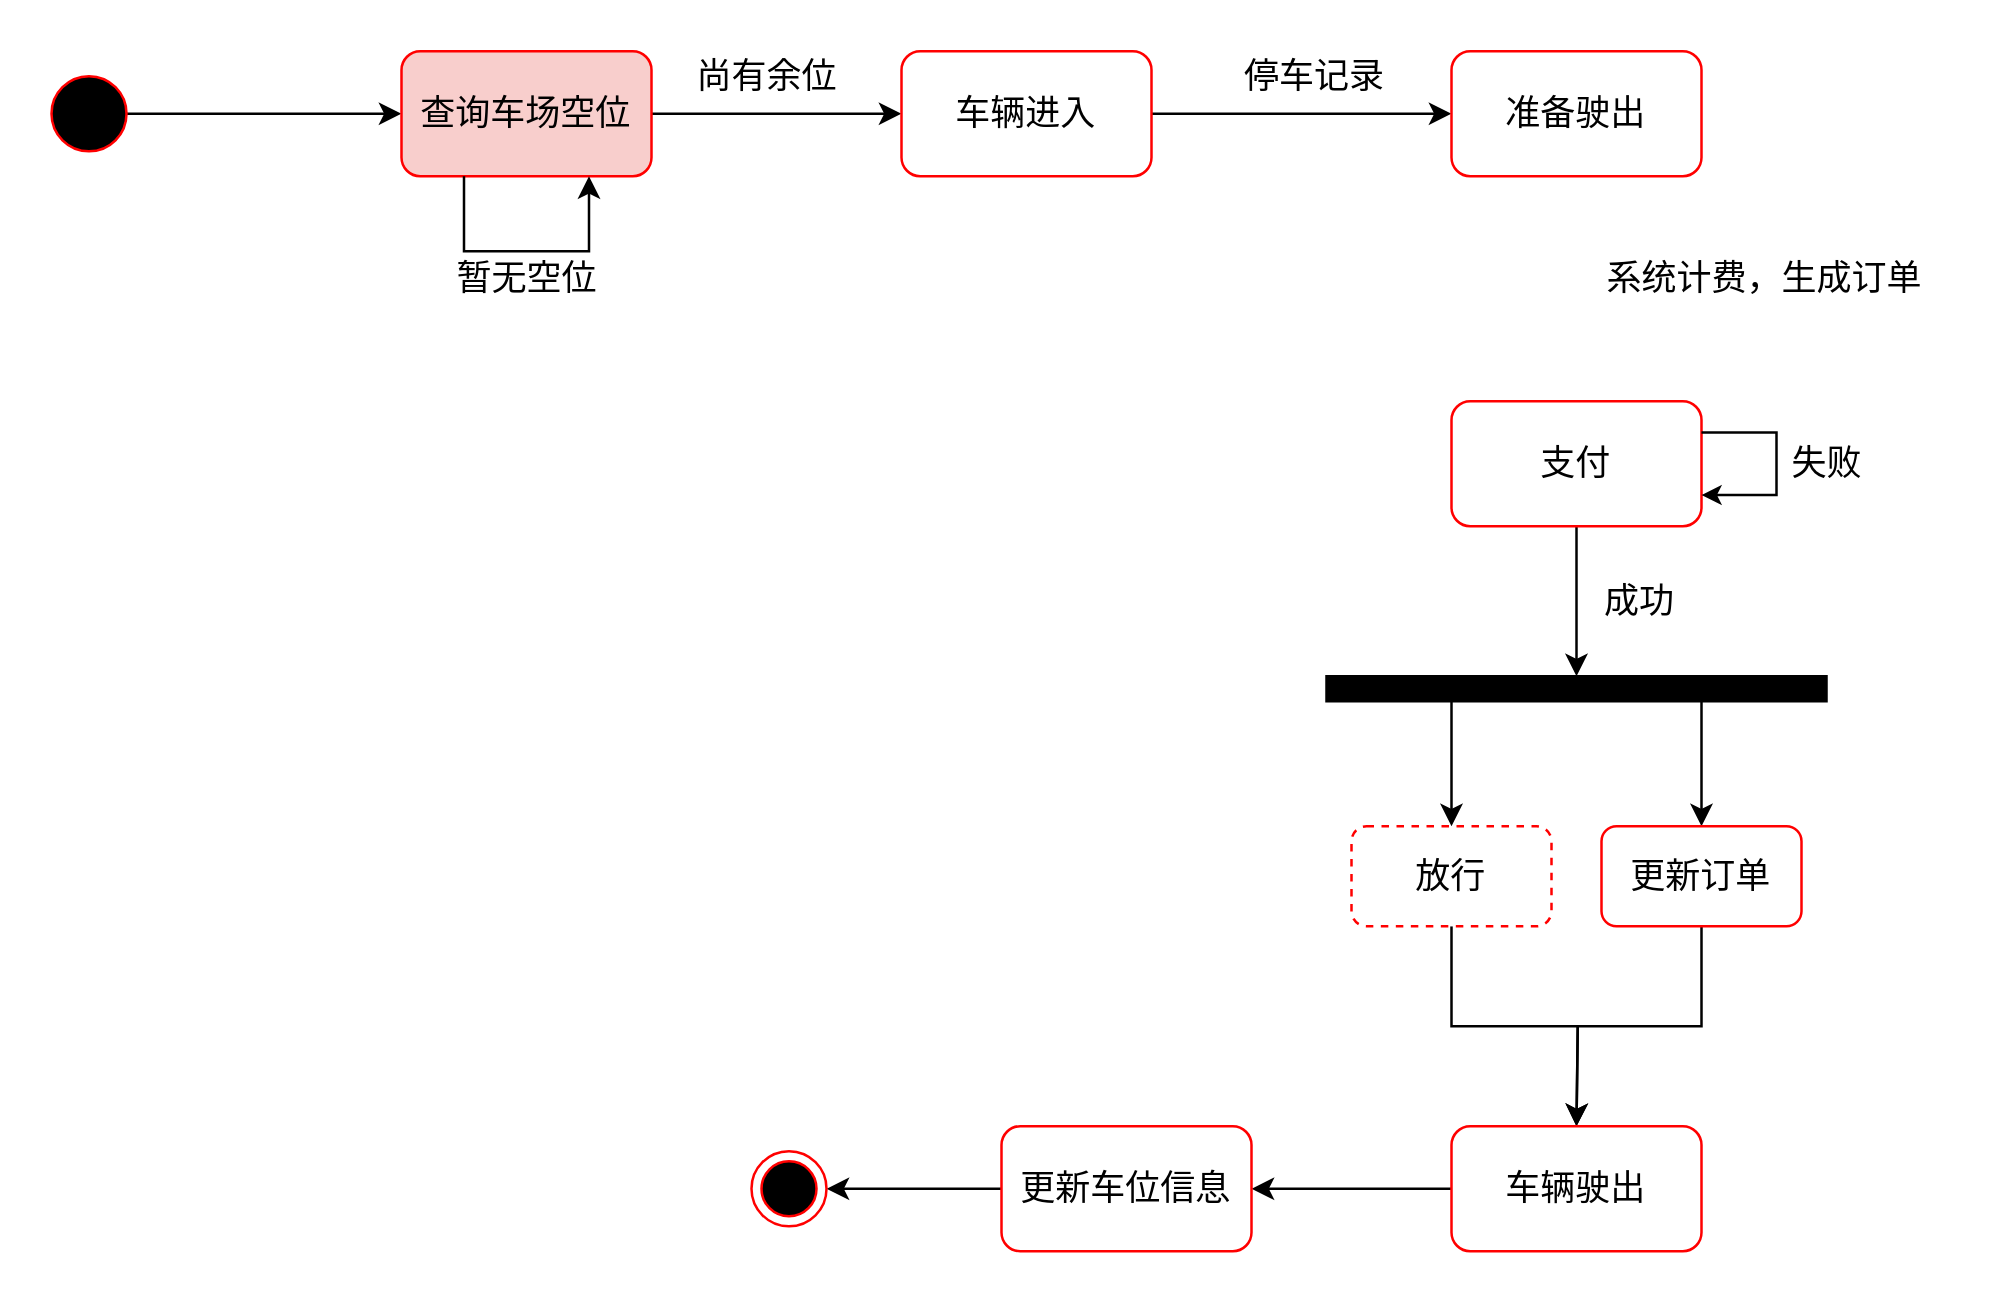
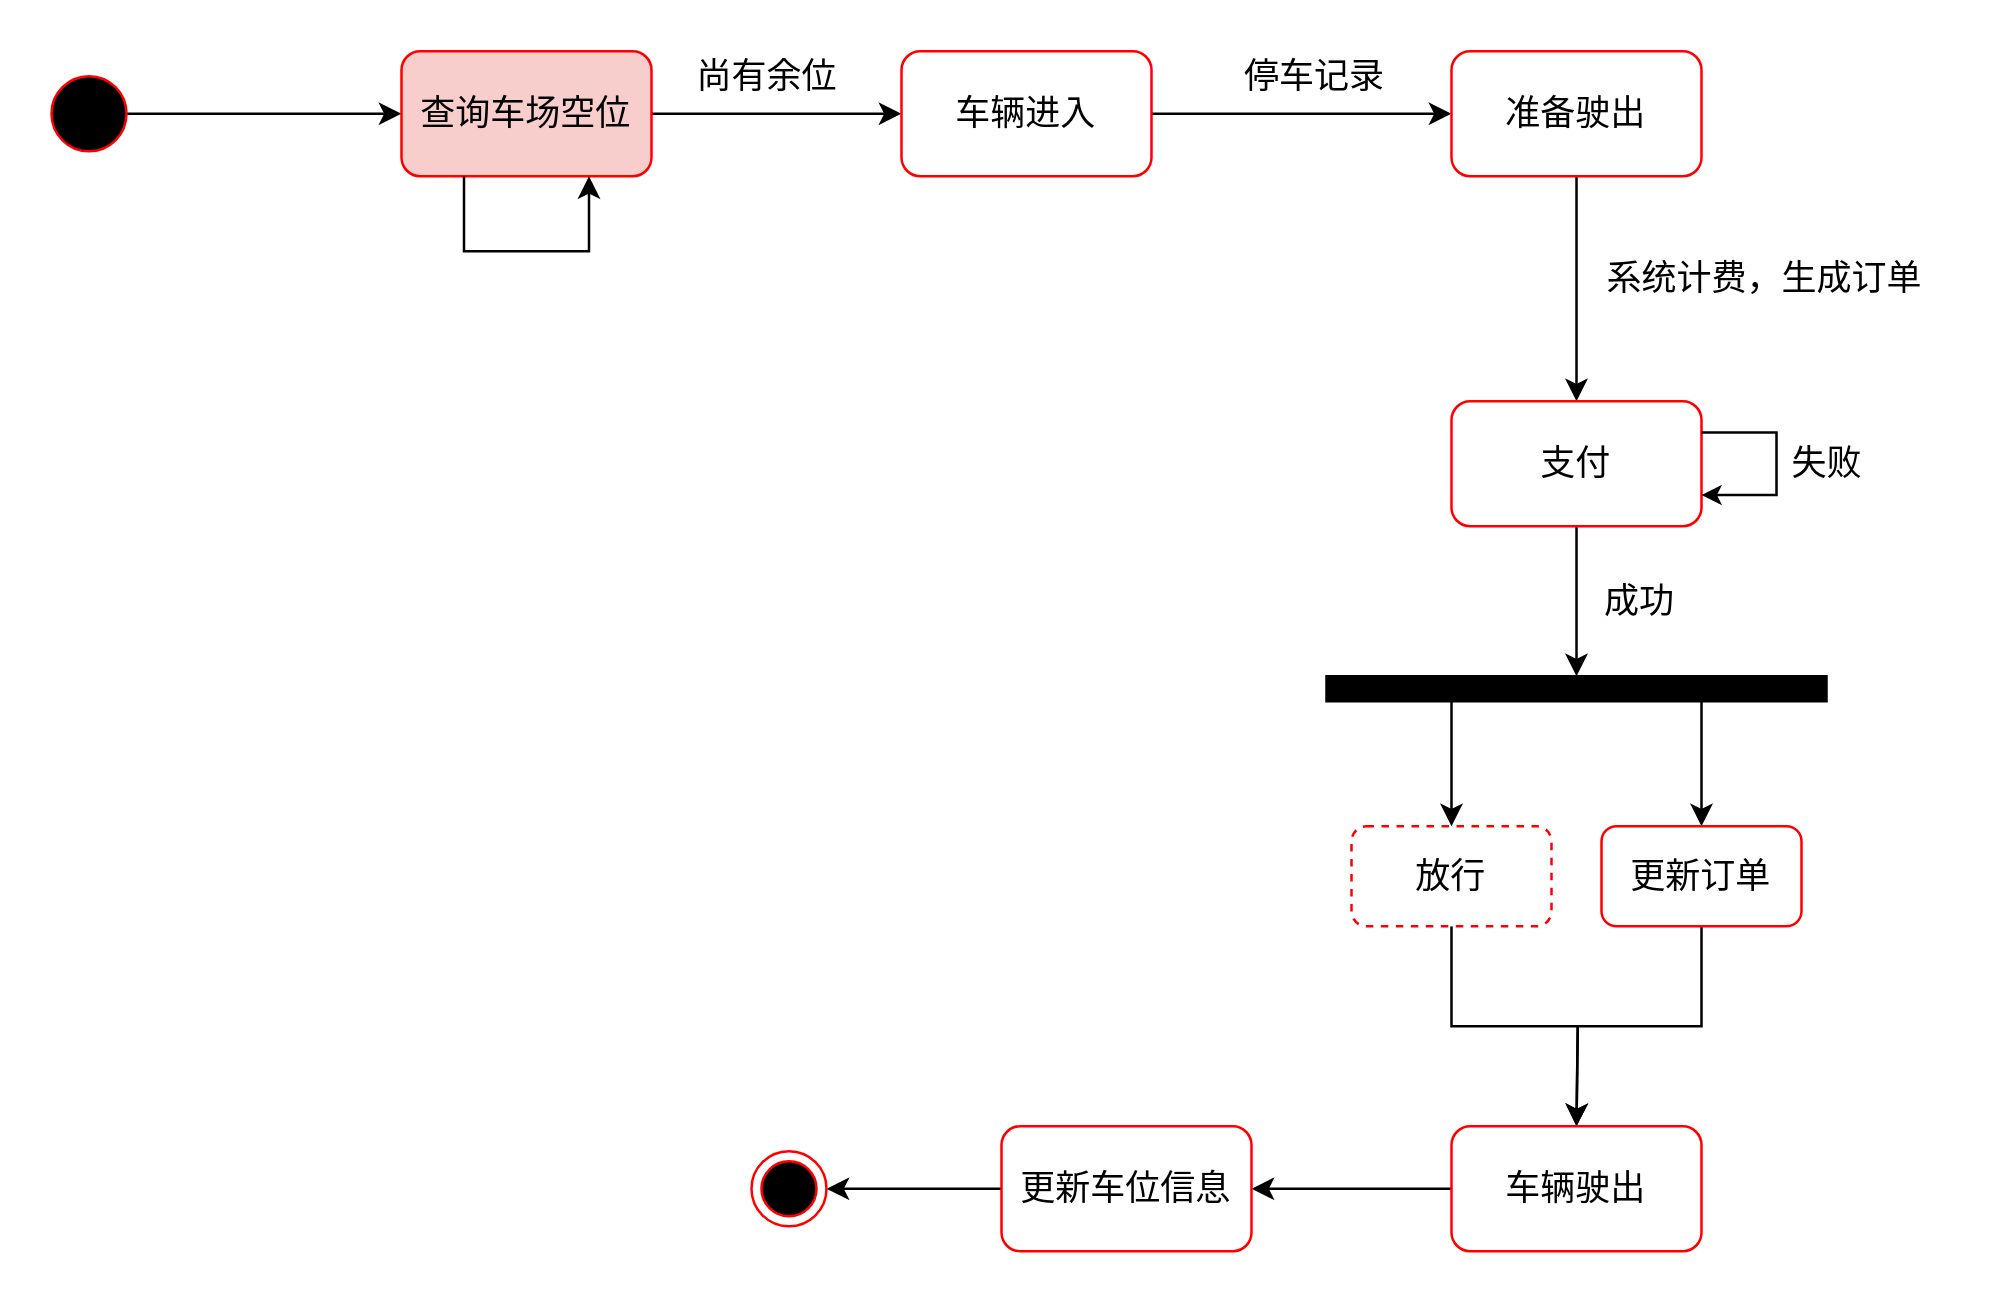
(526, 279) -> none
none -> (1576, 280)
